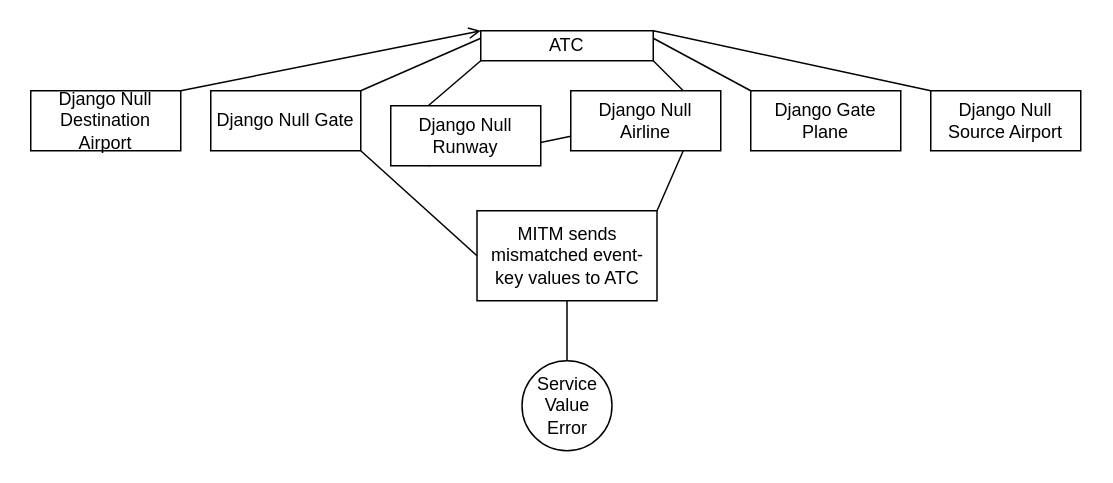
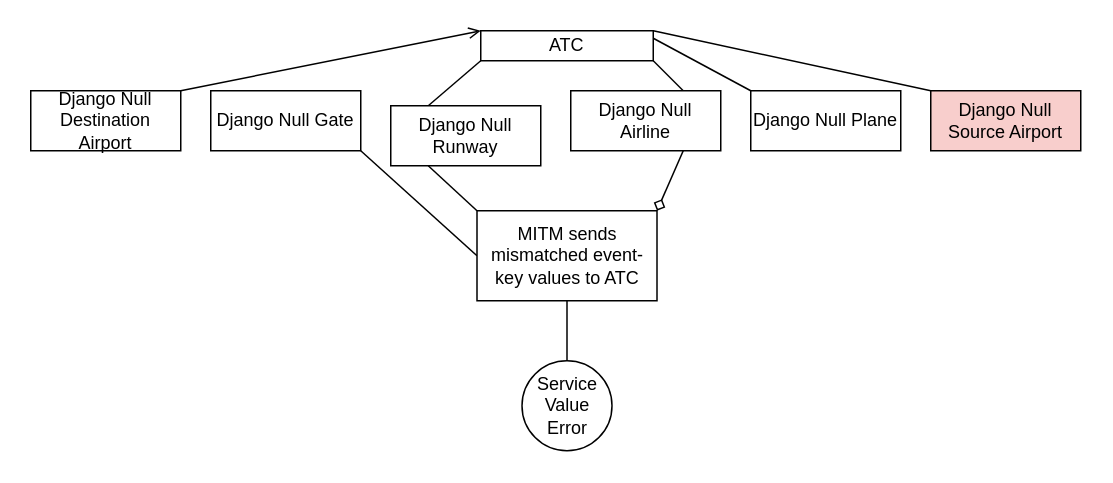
(421, 65) -> none
(826, 121) -> (826, 121)
(1006, 121) -> (1006, 121)
(555, 140) -> (453, 188)
(660, 204) -> (662, 199)
